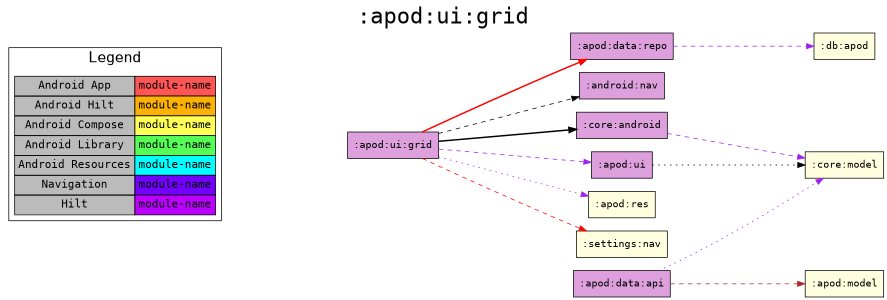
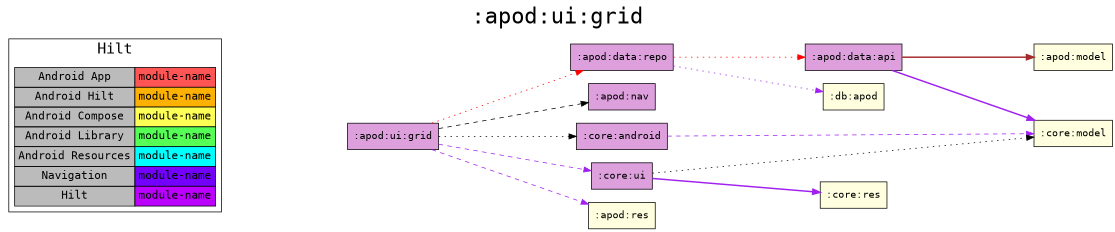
(740, 46) -> (744, 78)
none -> (736, 57)
(115, 59) -> (115, 50)
(622, 86) -> (622, 97)
(501, 96) -> (504, 98)
(504, 136) -> (504, 136)
(622, 165) -> (622, 176)
(510, 176) -> (507, 176)
none -> (854, 195)
(739, 229) -> (960, 94)
(622, 244) -> none
(734, 284) -> (964, 57)
